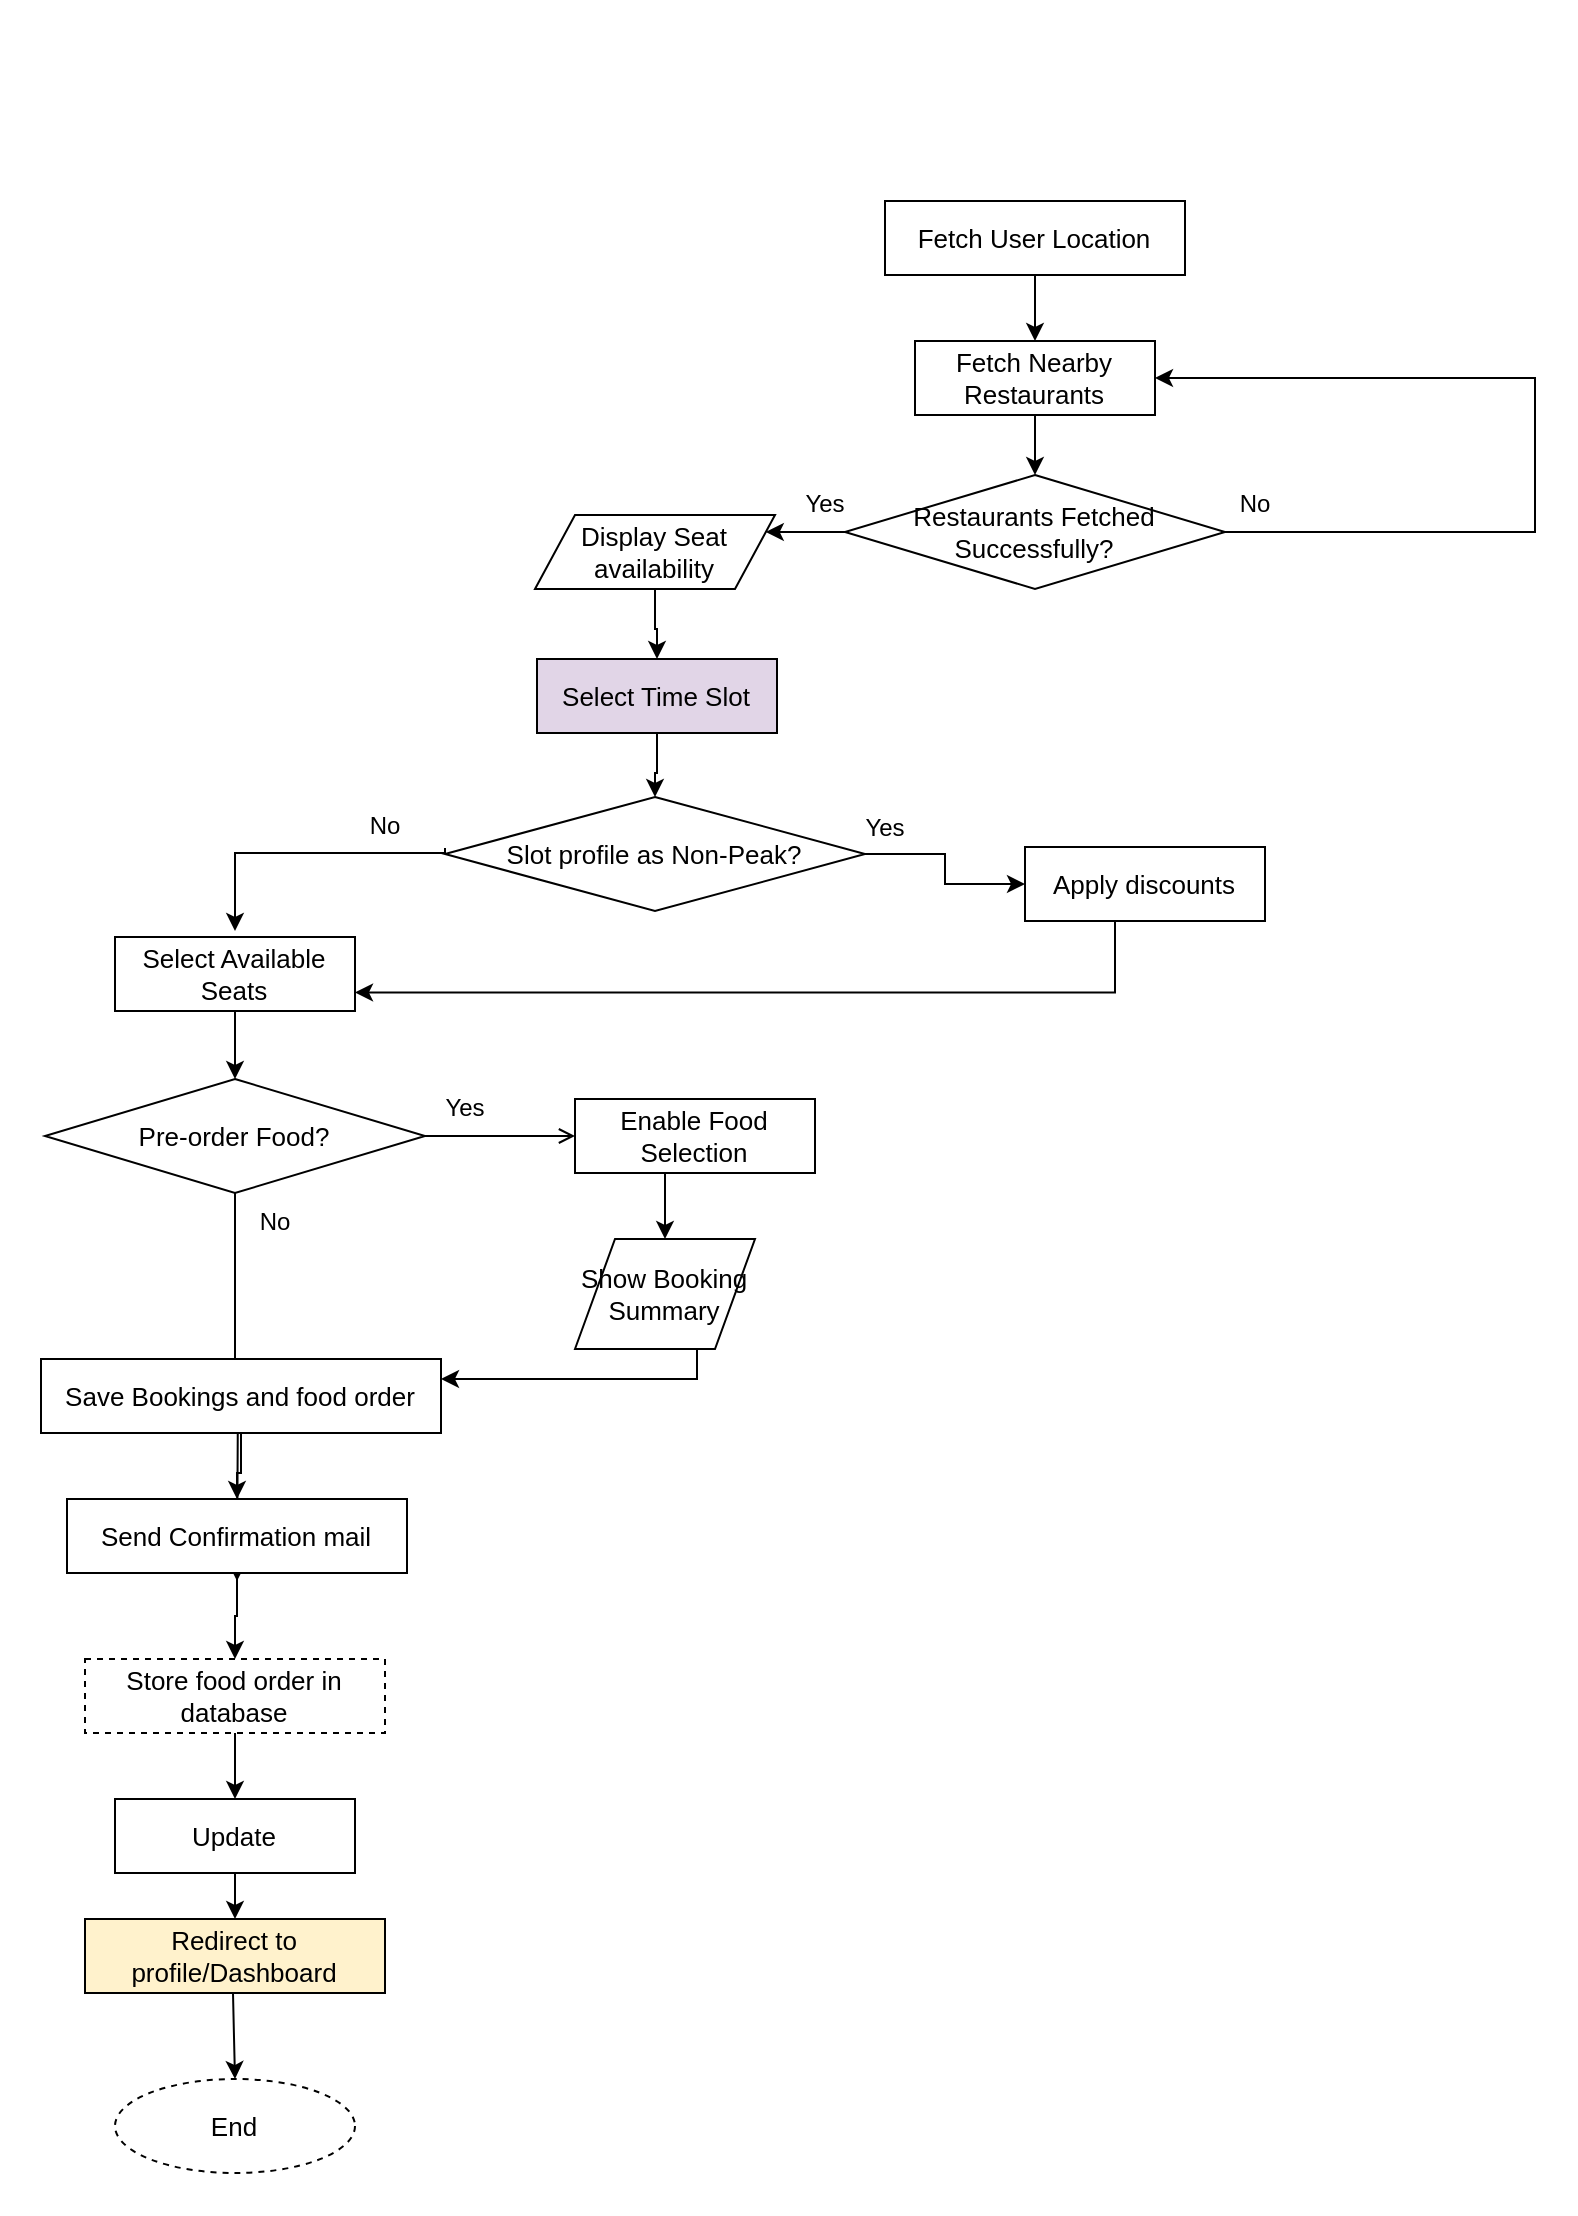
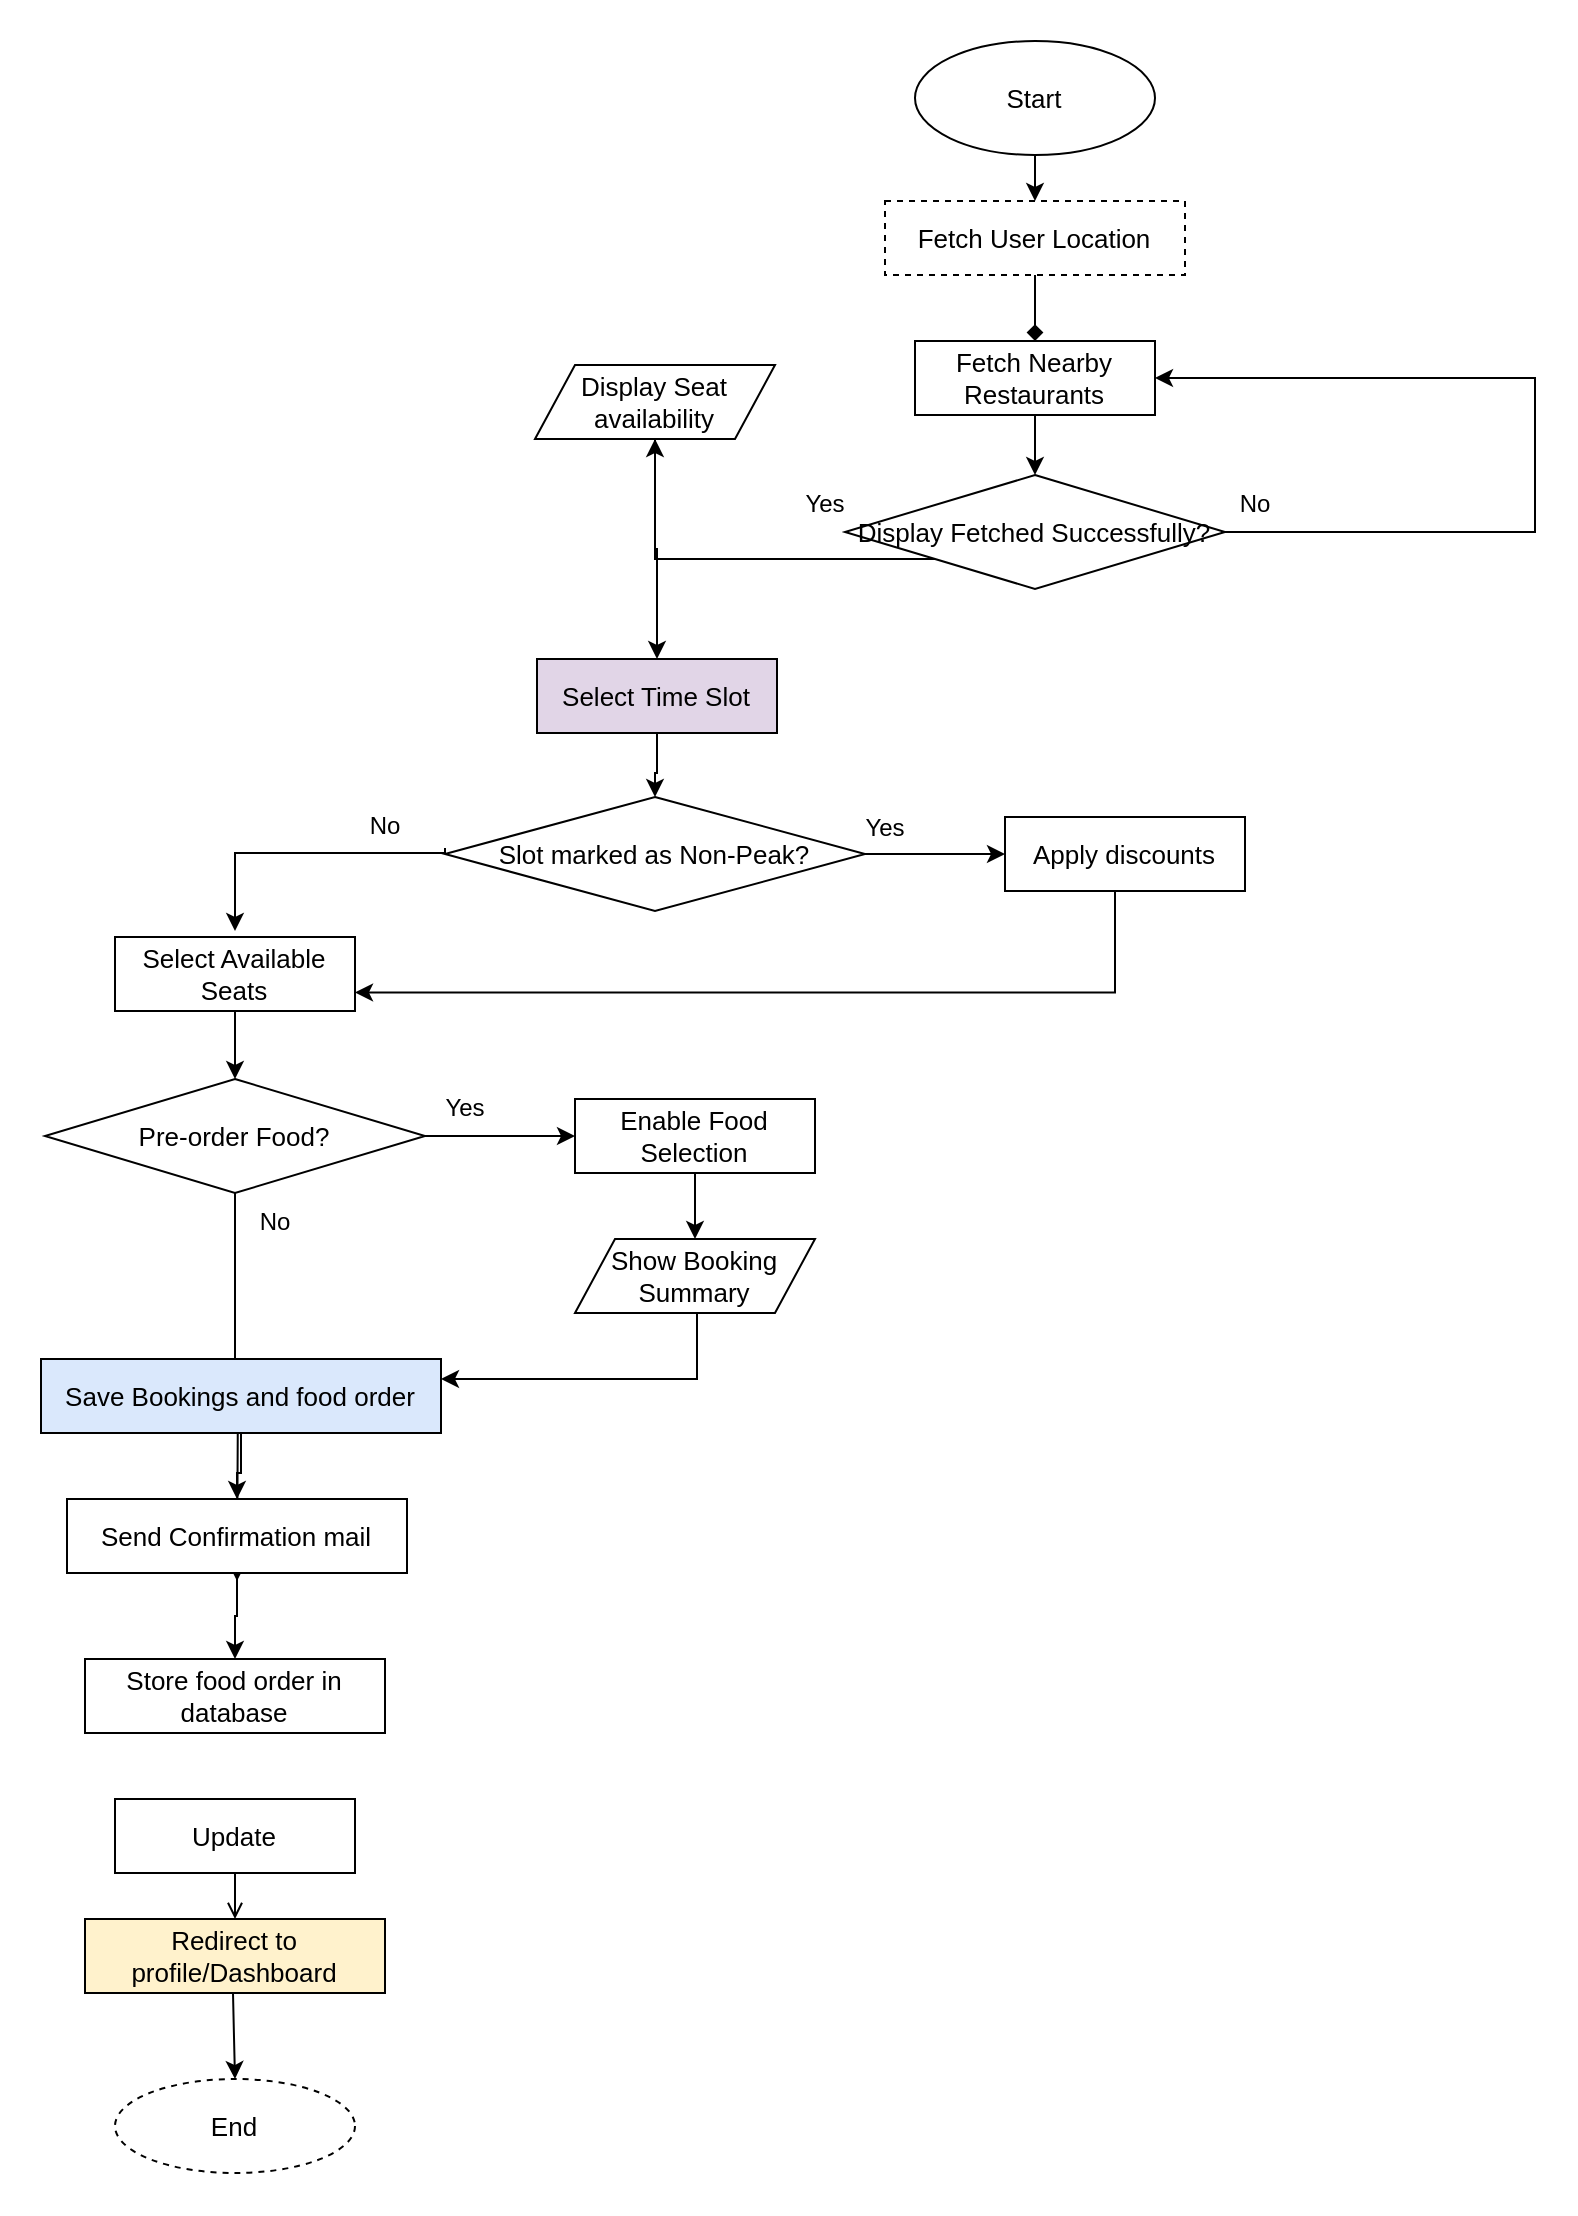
none -> (1035, 98)
none -> (1035, 185)
(1035, 238) -> (1035, 238)
(1035, 326) -> (1035, 325)
(1035, 533) -> (1035, 533)
(655, 552) -> (655, 402)
(655, 855) -> (655, 855)
(1145, 884) -> (1125, 854)
(562, 1136) -> (560, 1136)
(665, 1294) -> (695, 1276)
(241, 1396) -> (241, 1396)
(235, 1696) -> (235, 1696)
(235, 1773) -> none
(235, 1904) -> (235, 1907)
